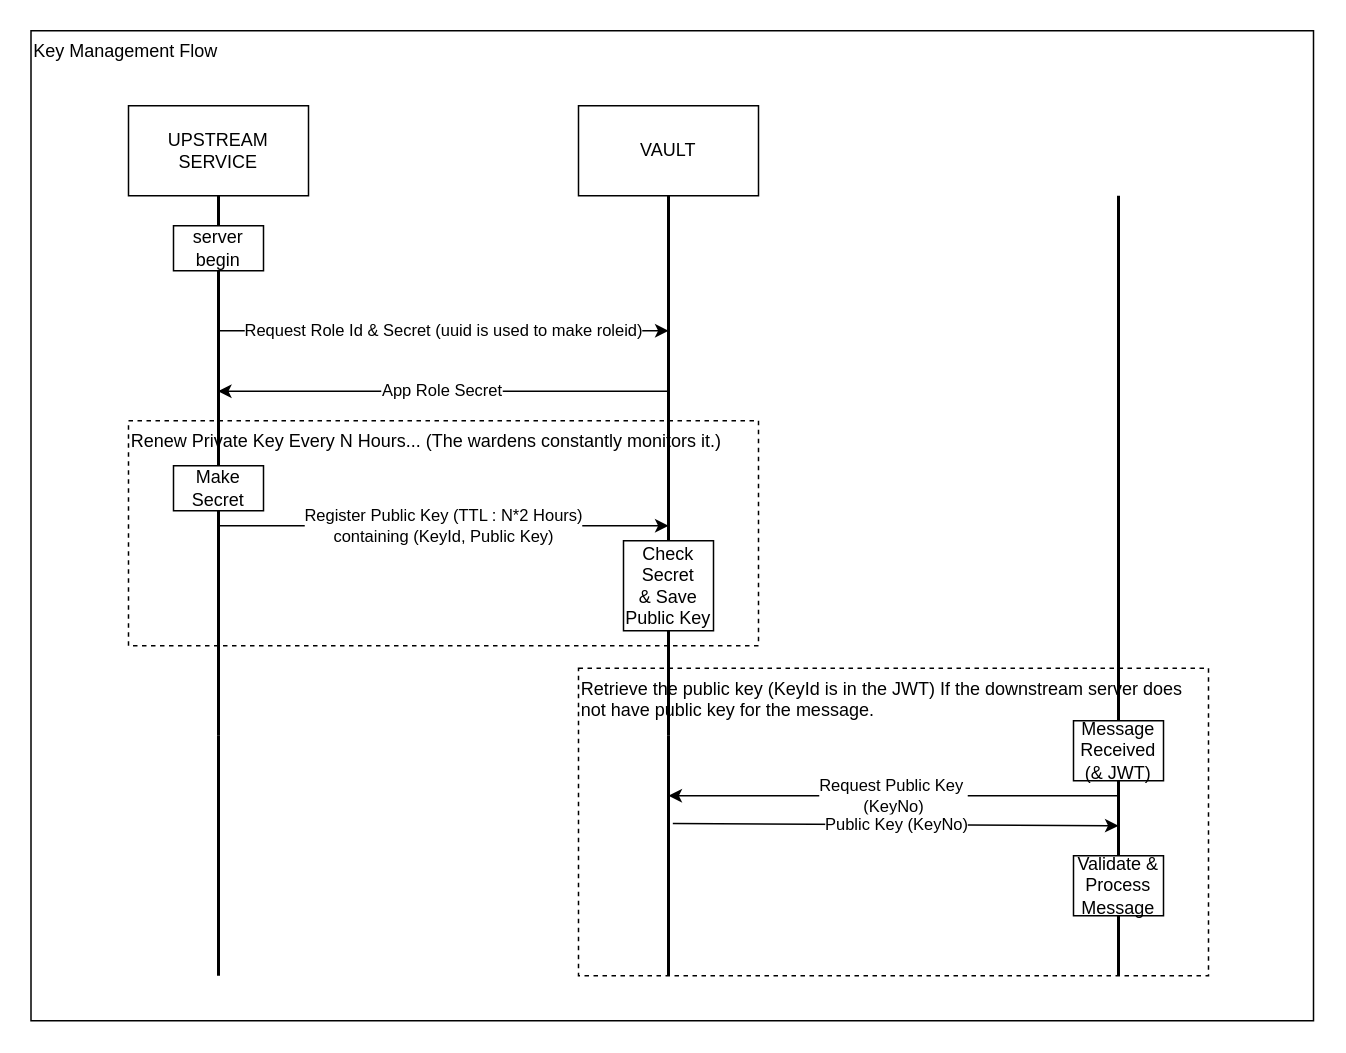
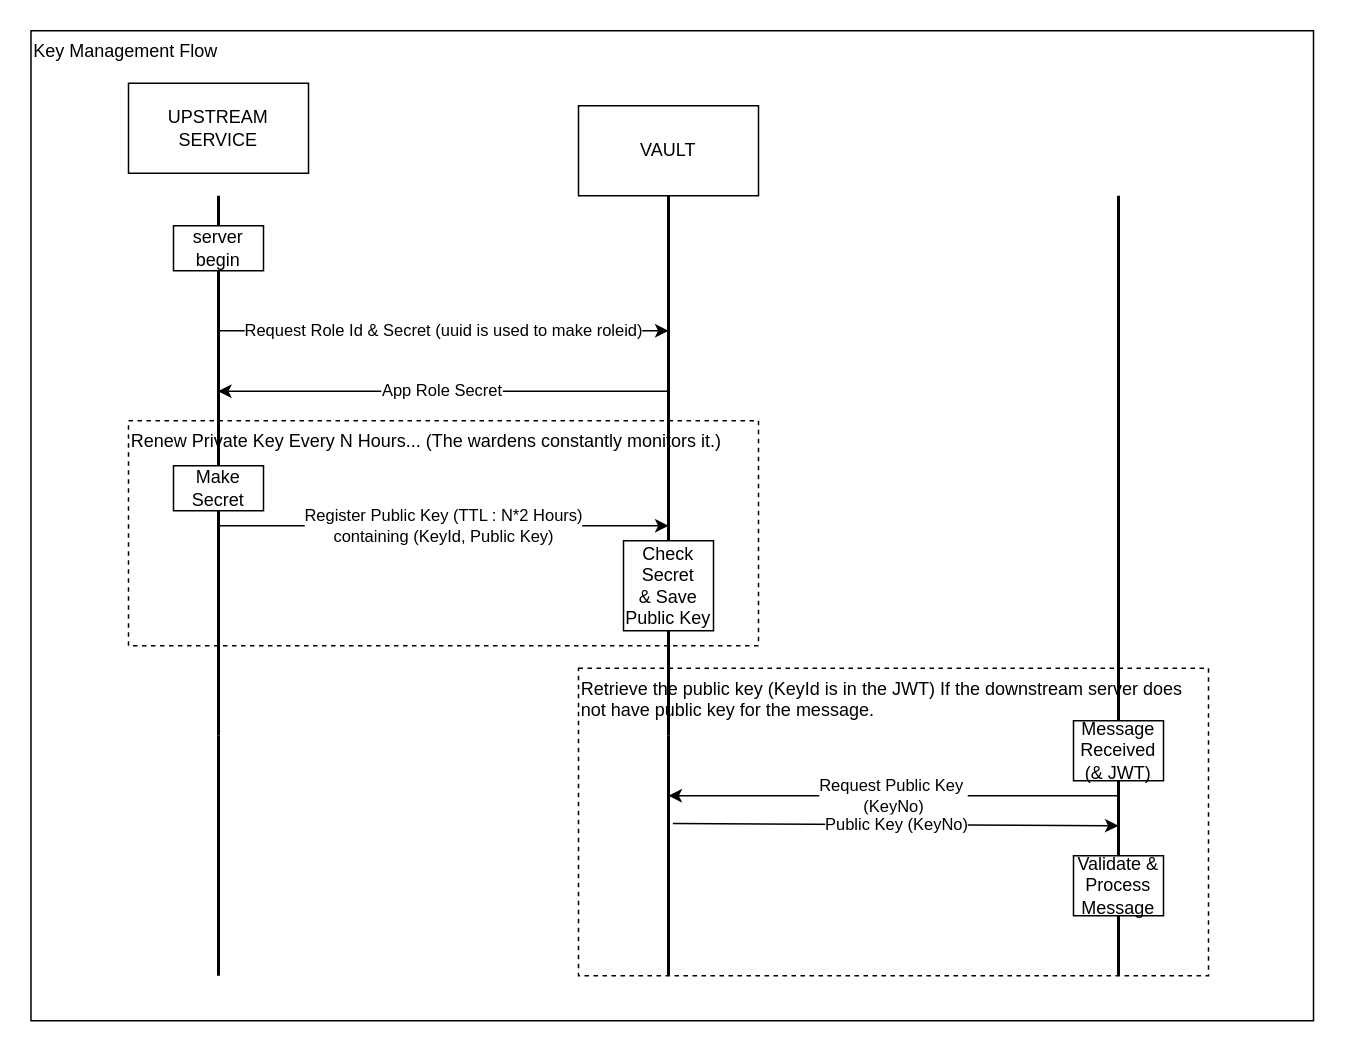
(218, 151) -> (218, 128)
